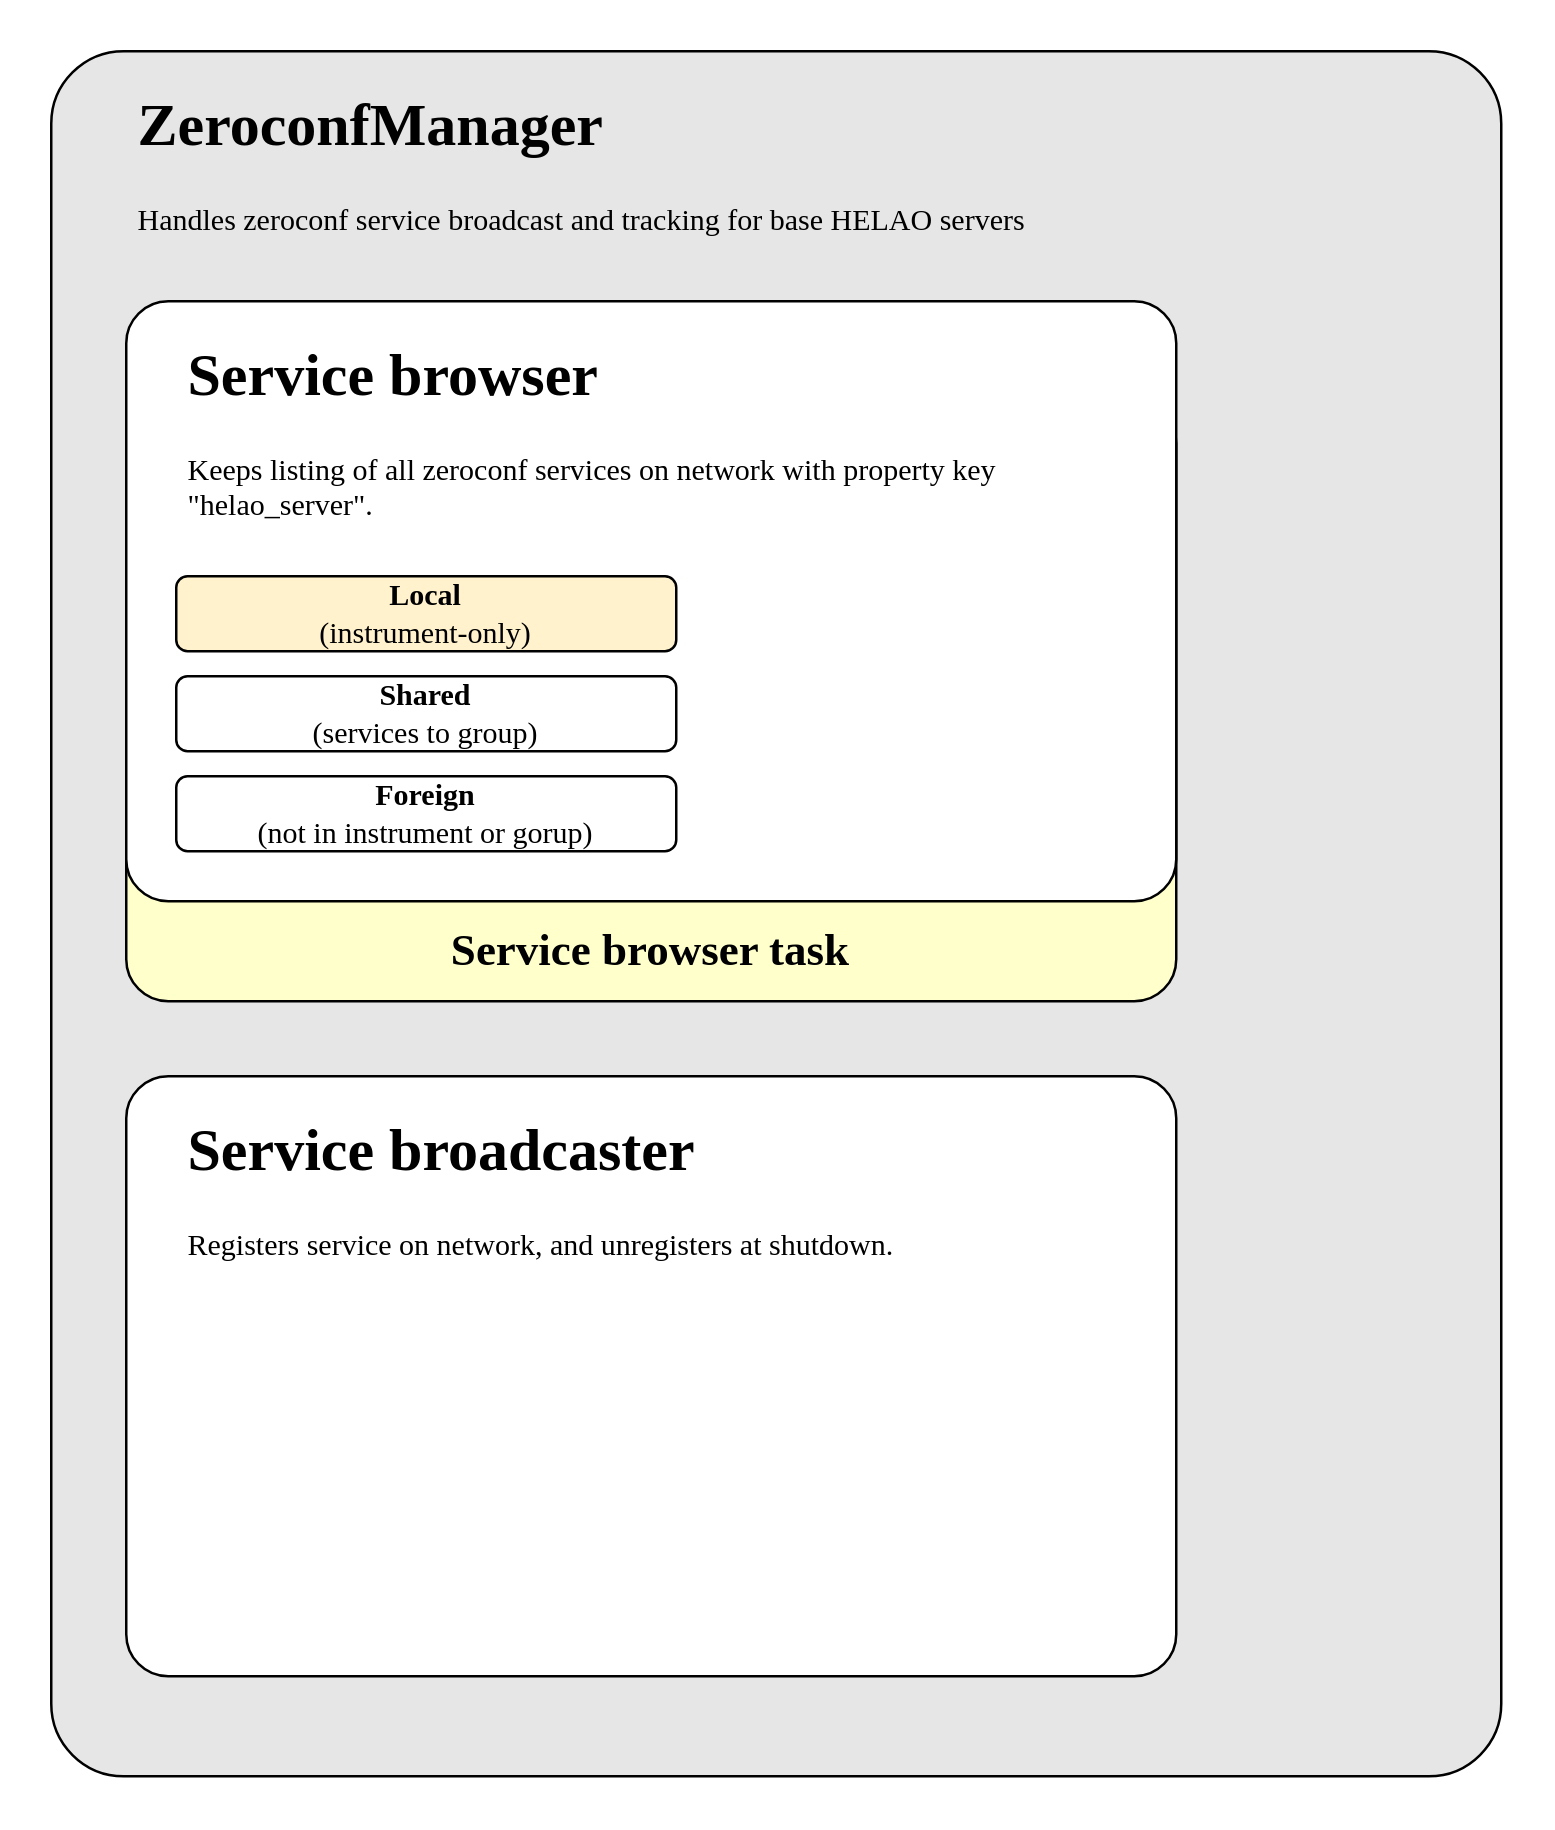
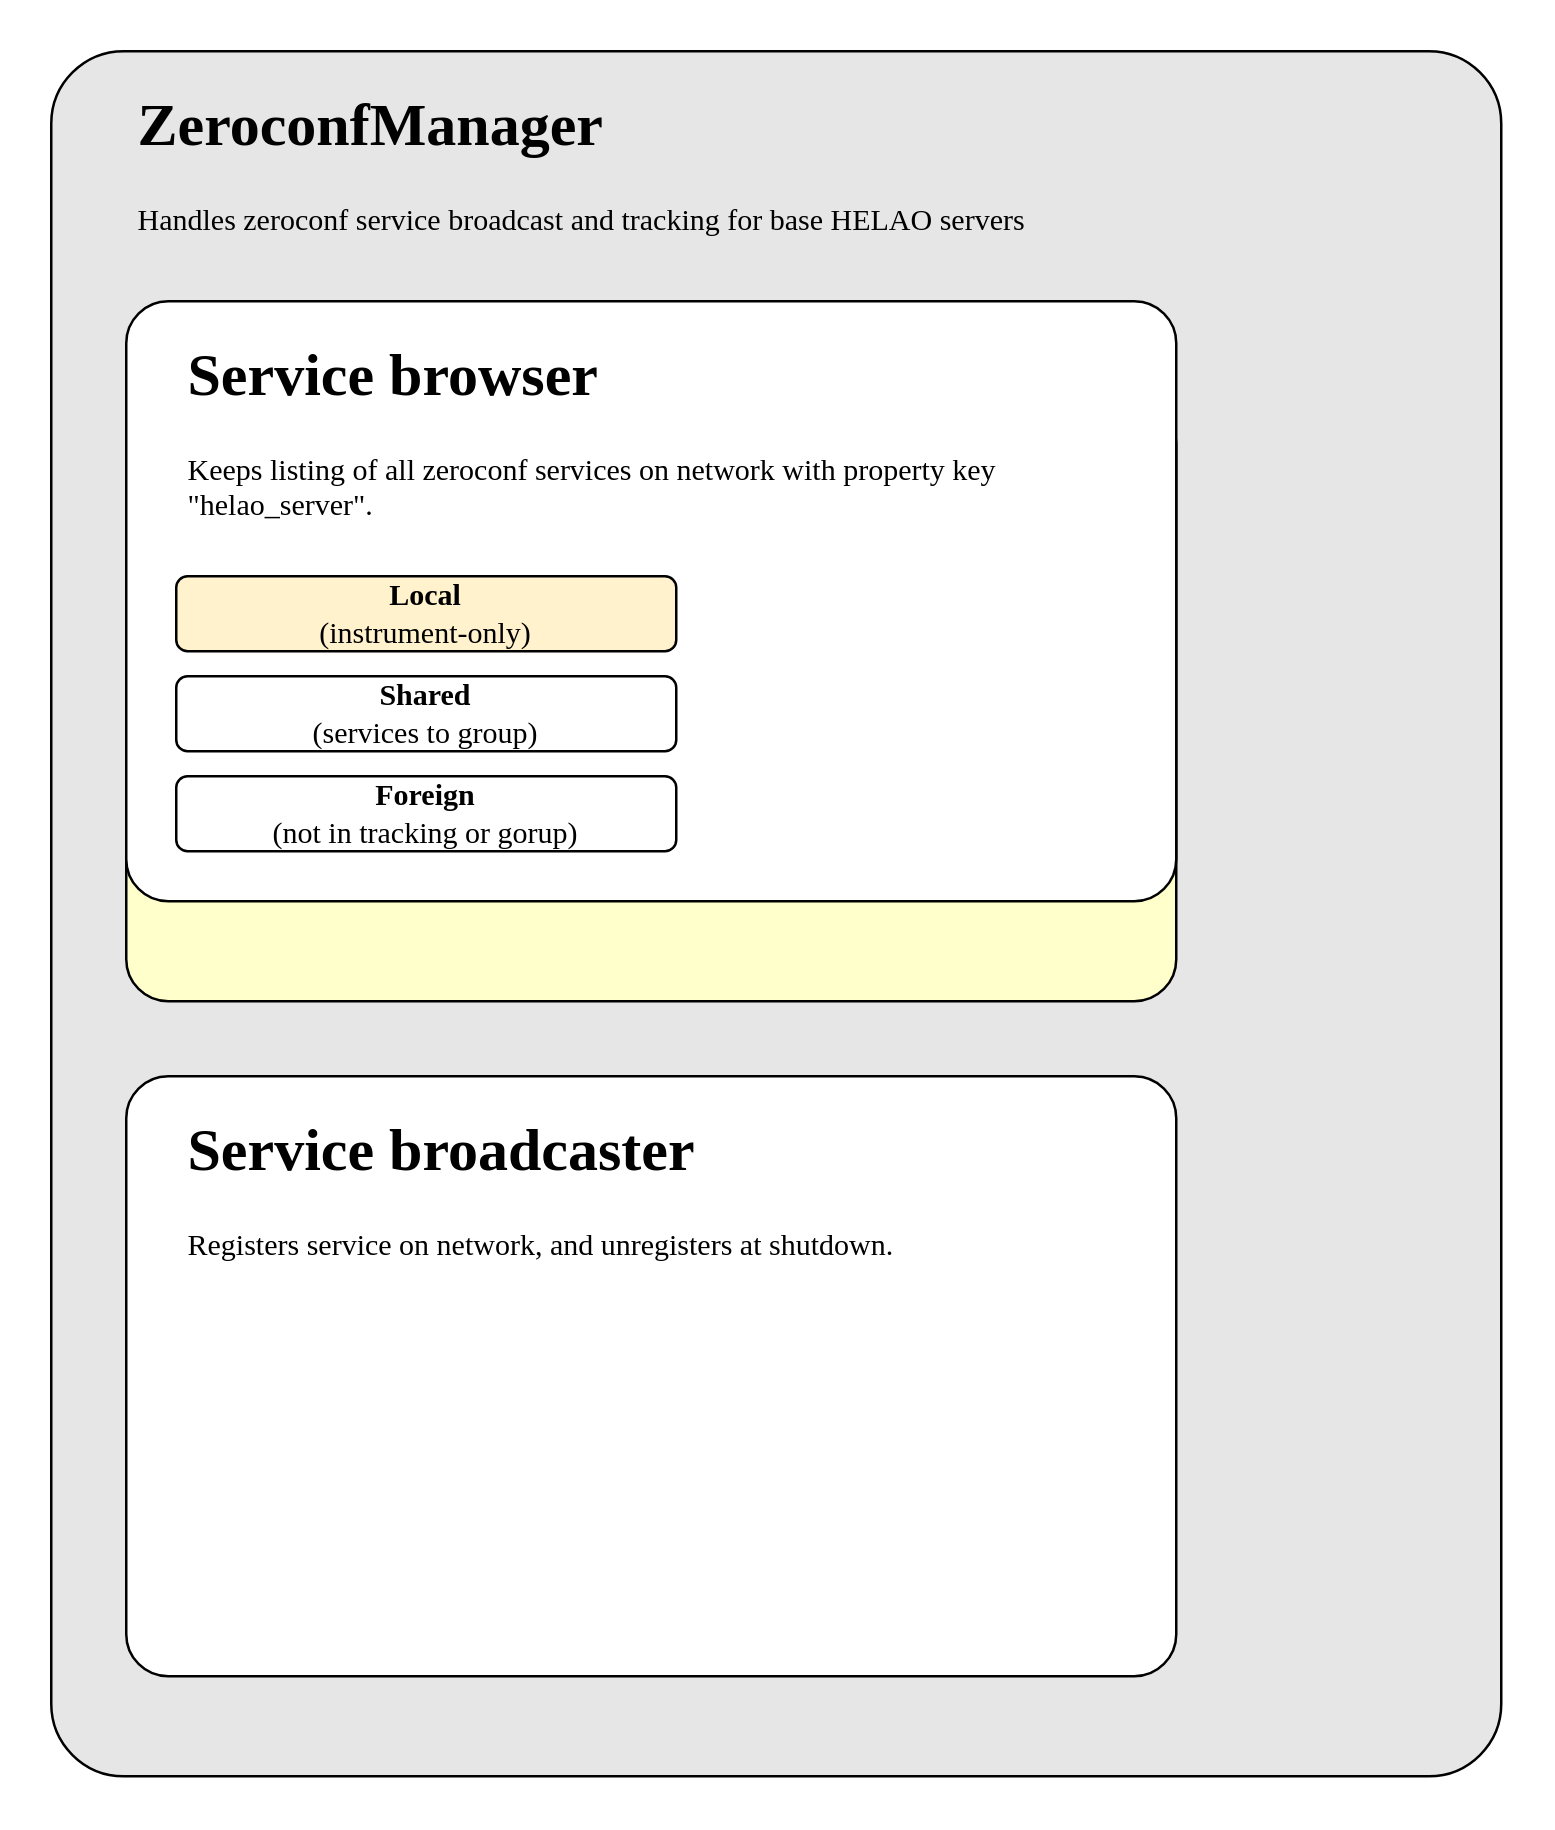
(426, 814) -> (426, 814)
(651, 951) -> none
